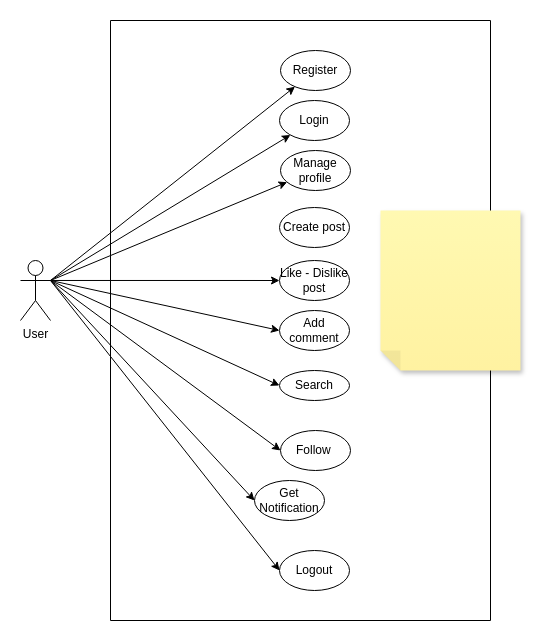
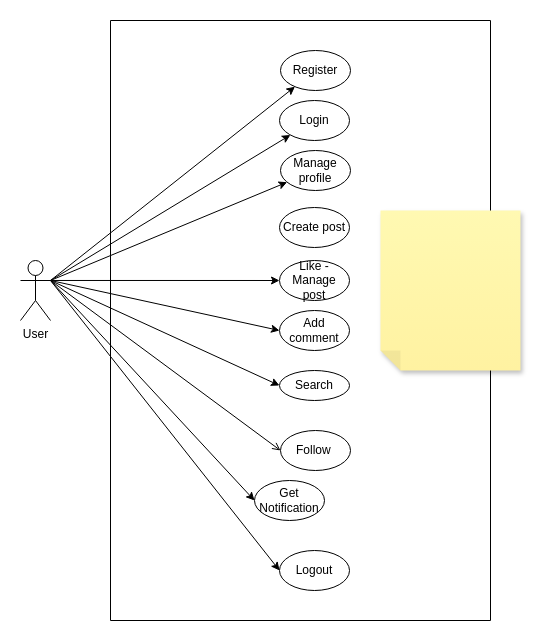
(315, 281) -> (315, 281)
(274, 446) -> (275, 447)
